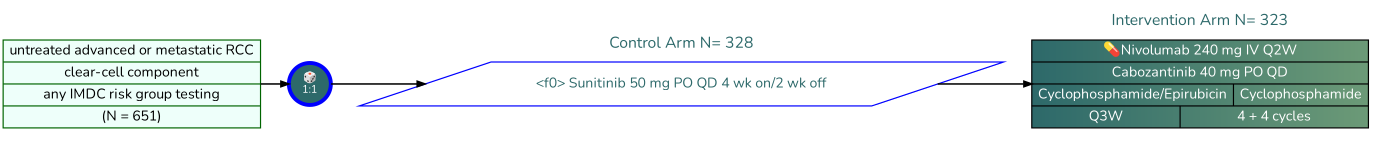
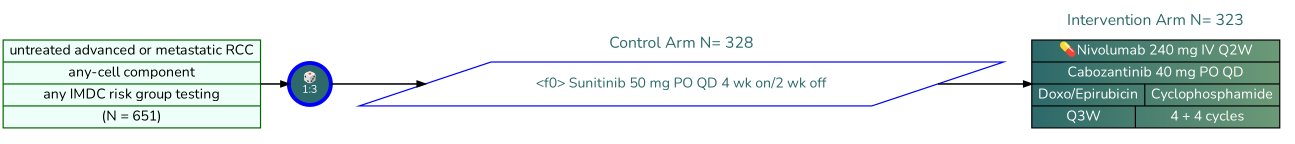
(132, 72) -> (132, 72)
(310, 84) -> (310, 84)
(1133, 94) -> (1088, 94)
